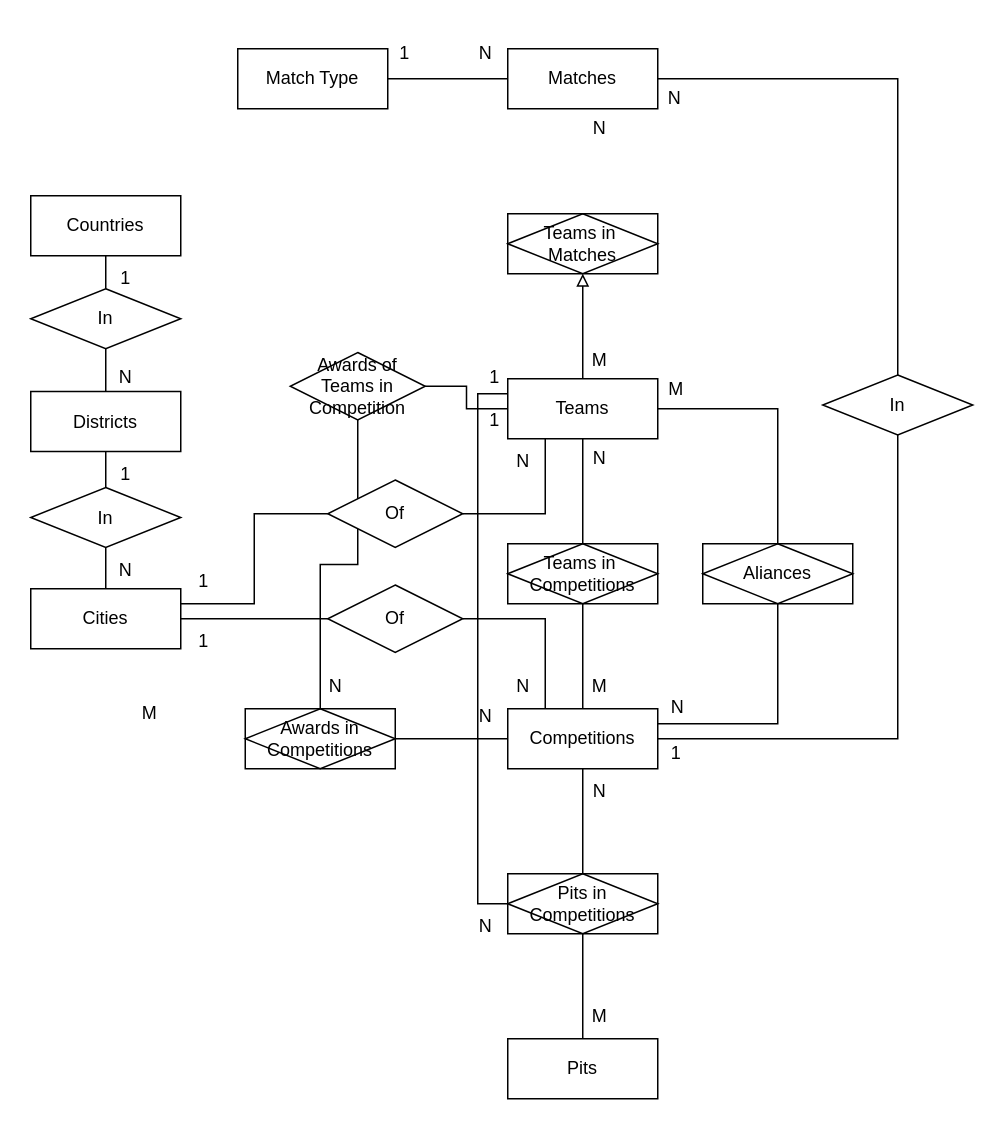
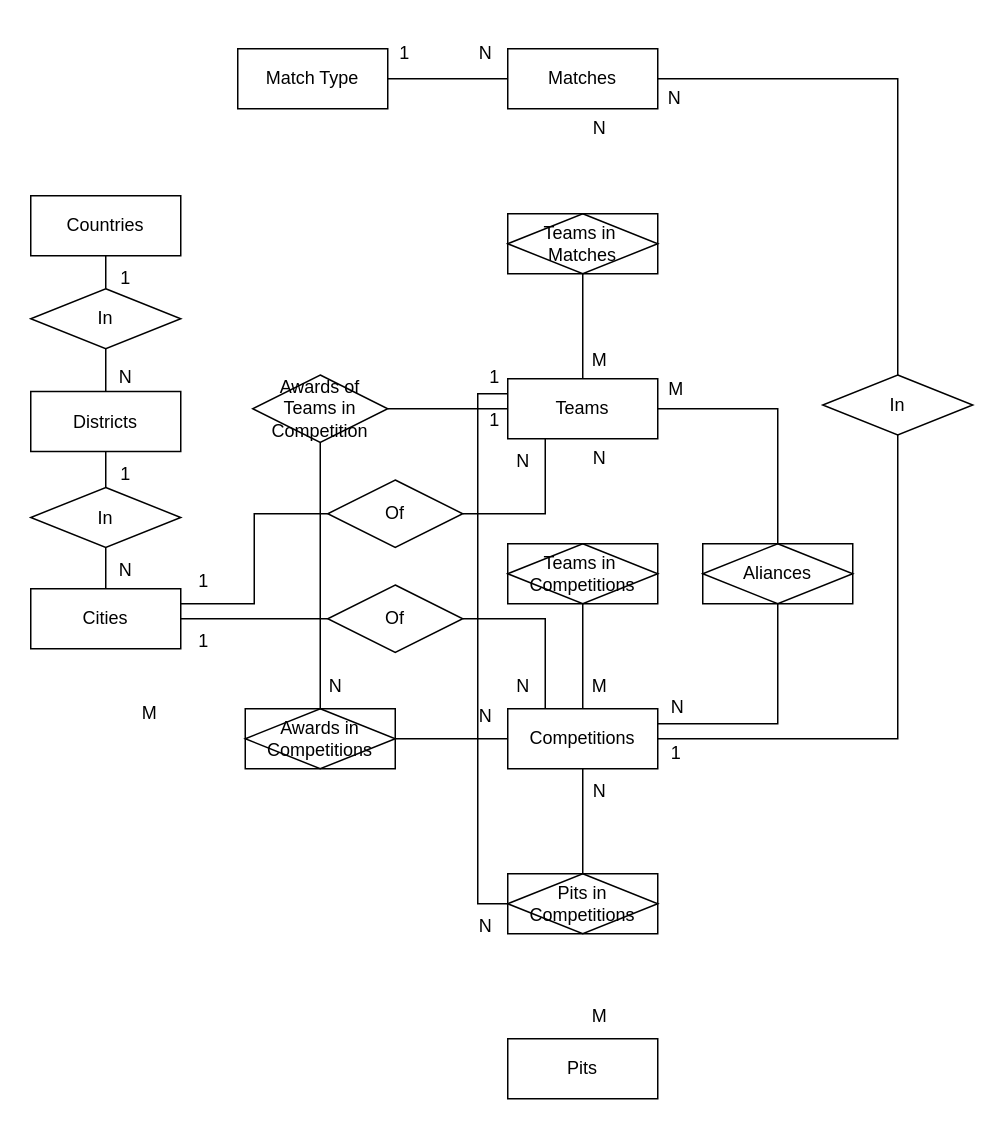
(583, 287) -> (583, 282)
(358, 386) -> (320, 409)
(583, 490) -> none
(583, 987) -> none
